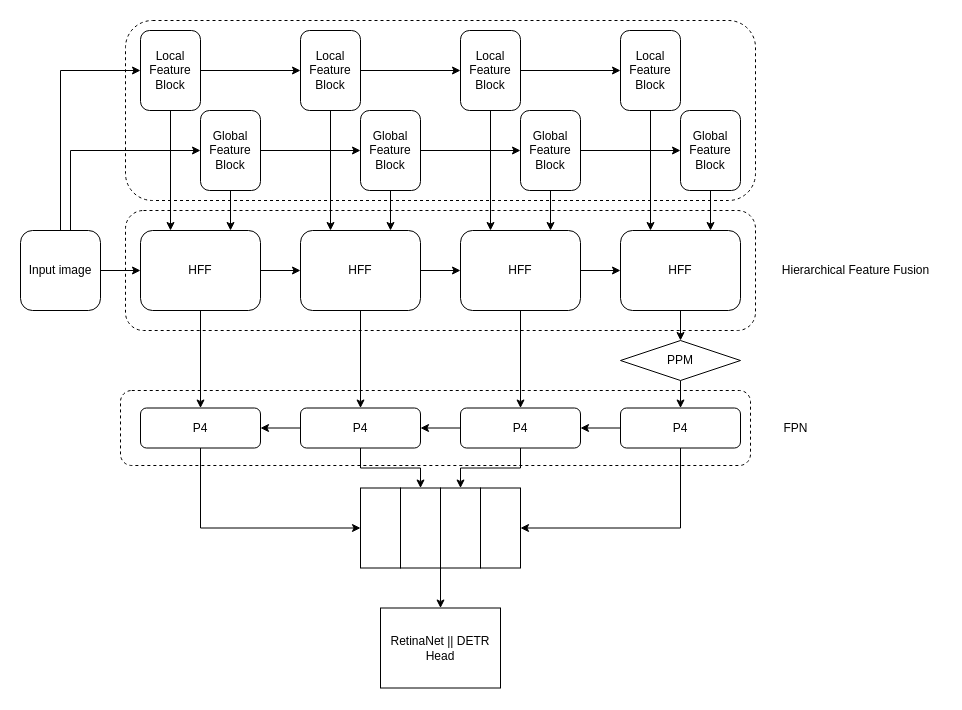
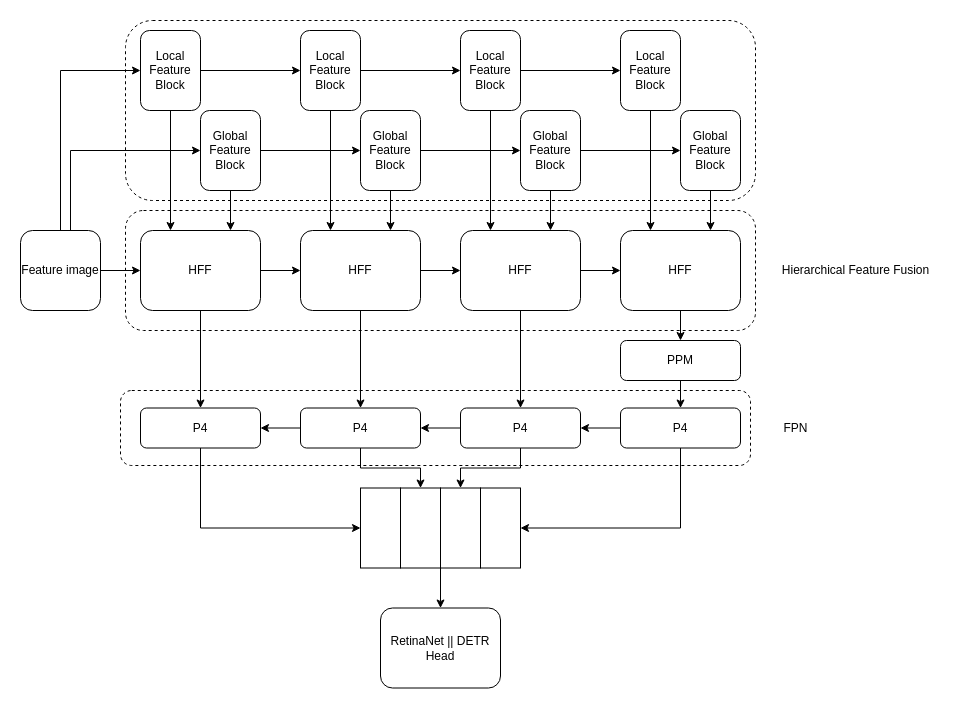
(61, 271) -> (61, 271)
(681, 361) -> (681, 361)
(441, 648) -> (441, 648)
